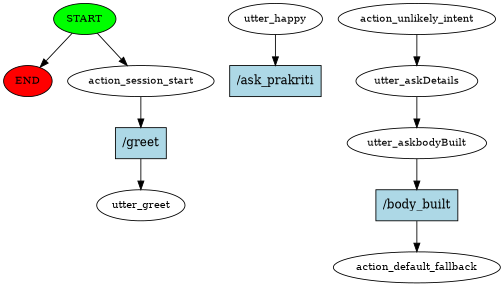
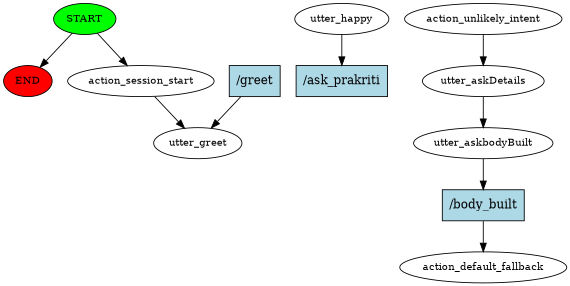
(141, 108) -> (167, 109)
